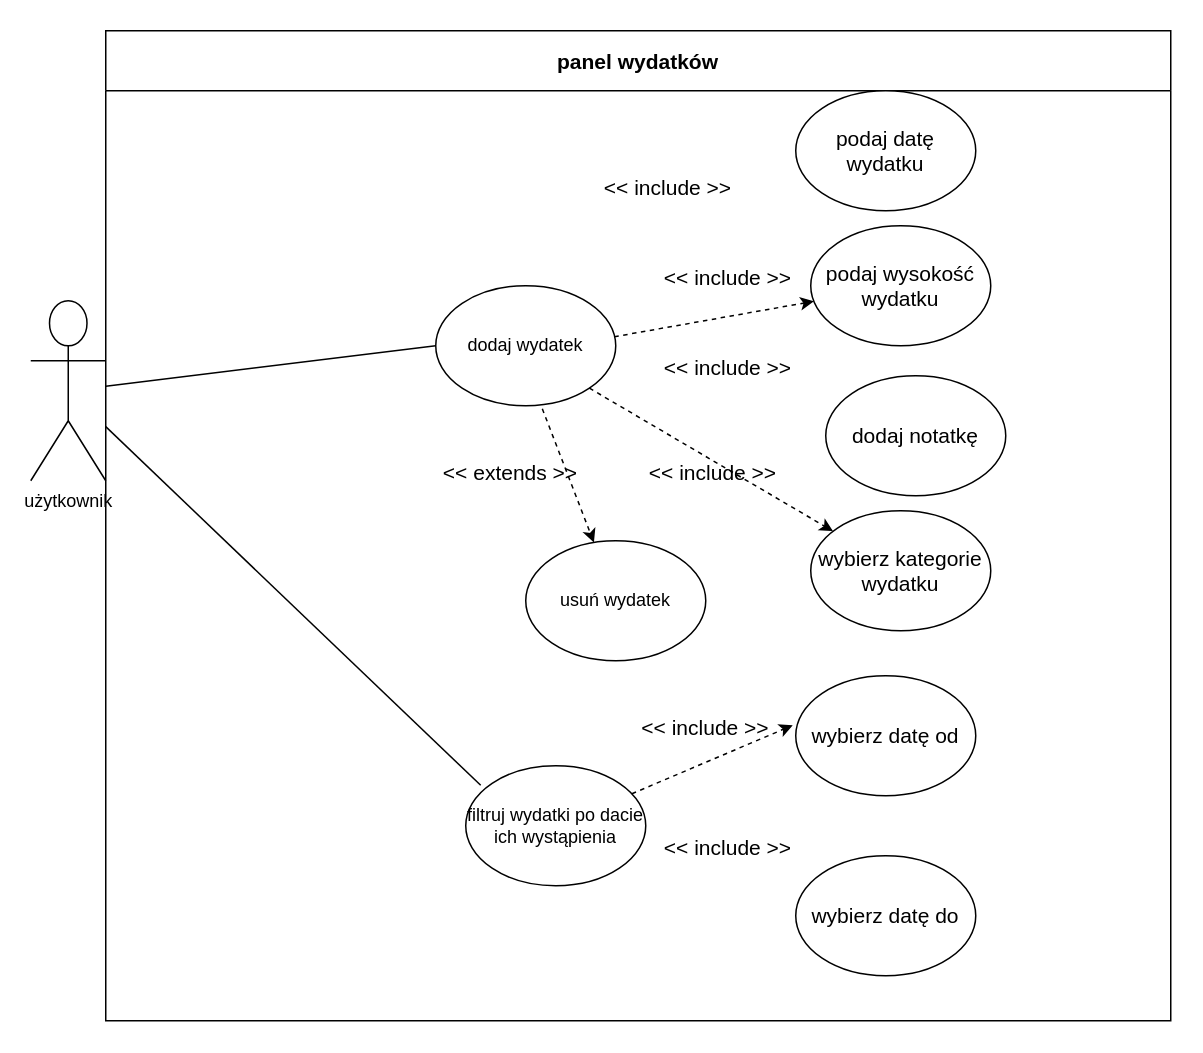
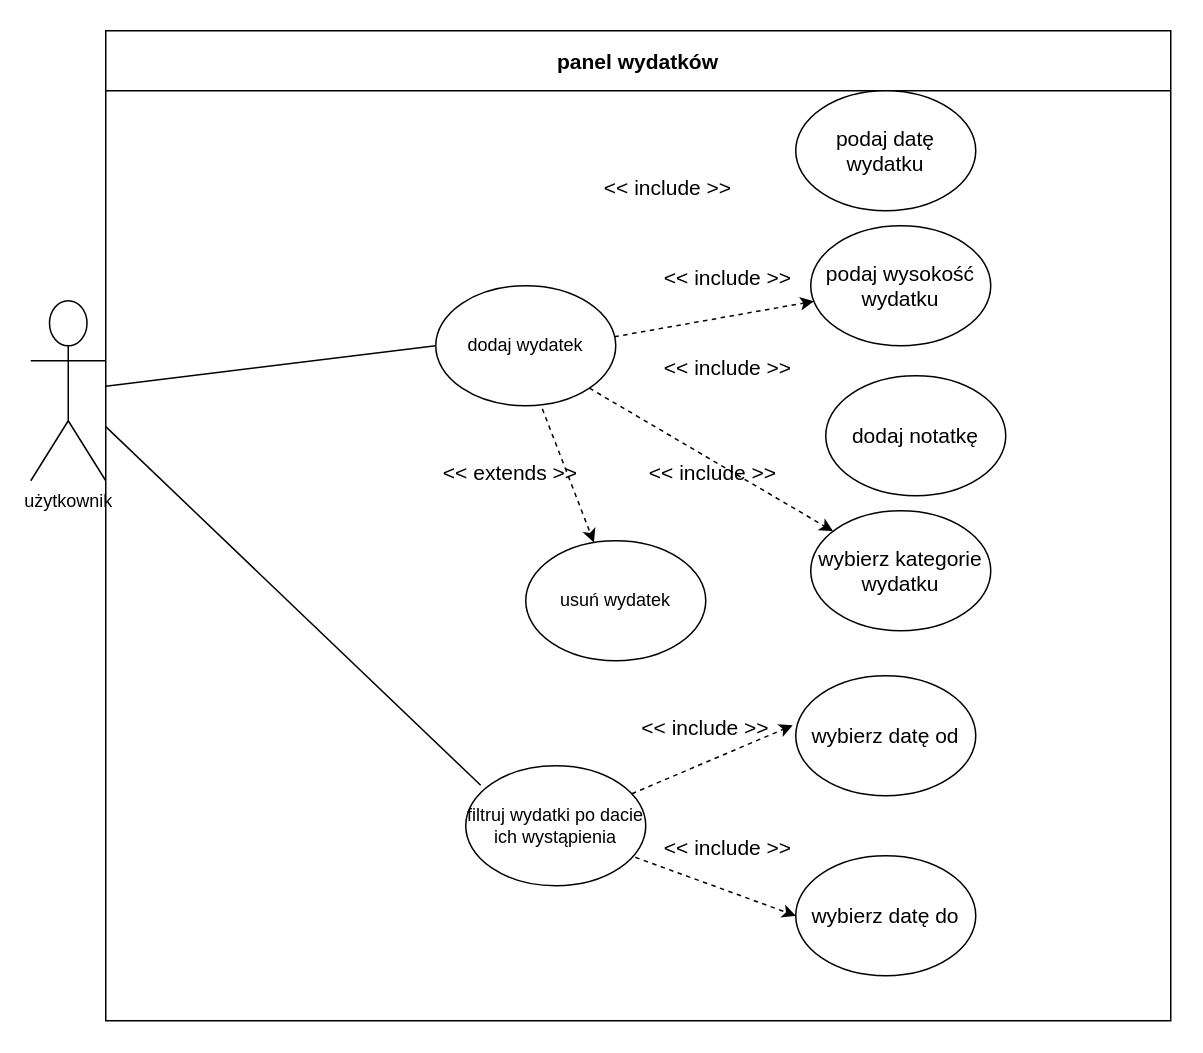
none -> (711, 885)
